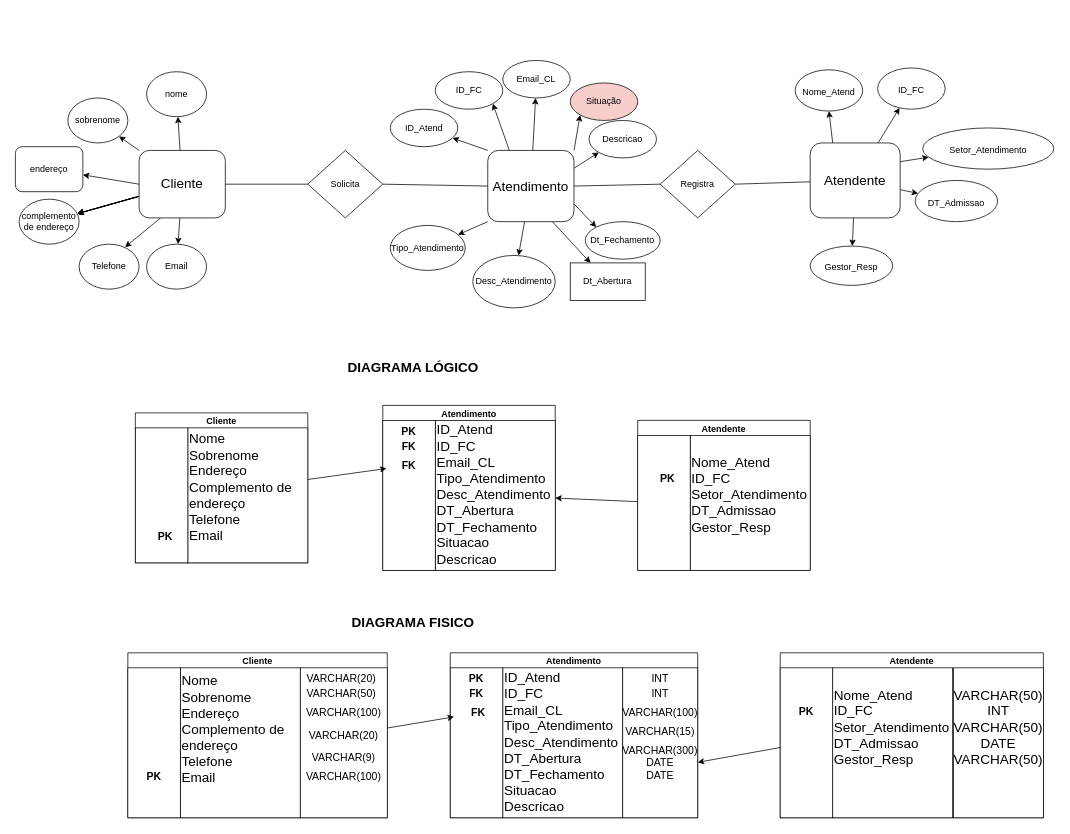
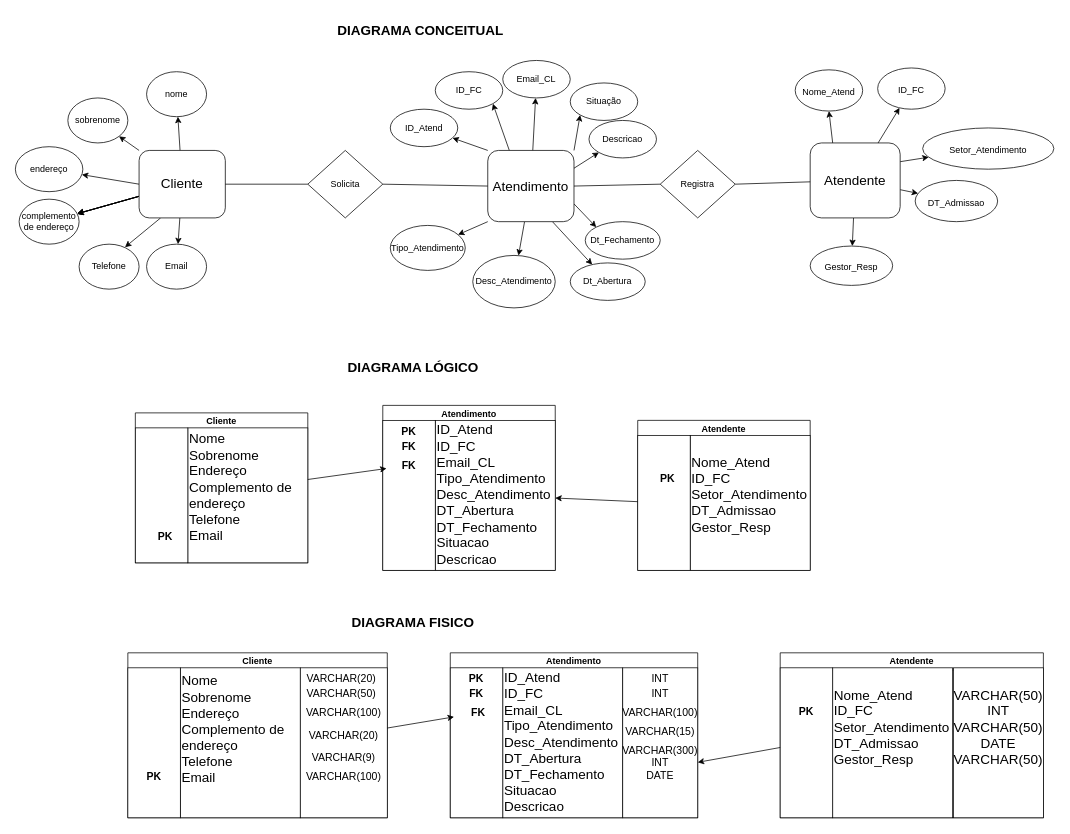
none -> (420, 30)
(604, 102) -> (604, 102)
(49, 169) -> (49, 169)
(608, 282) -> (608, 282)
(660, 769) -> (660, 769)
